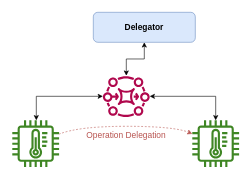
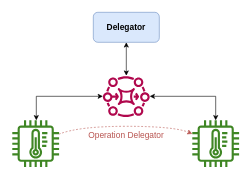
(144, 27) -> (126, 27)
(126, 135) -> (126, 135)
